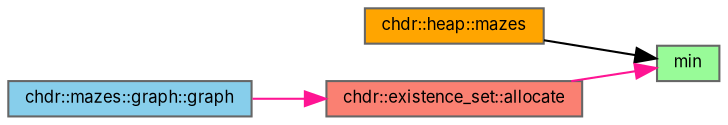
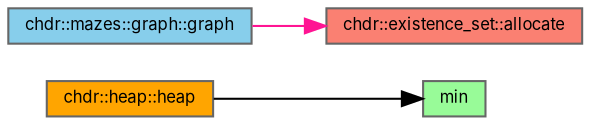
(454, 26) -> (130, 99)
(603, 76) -> none
